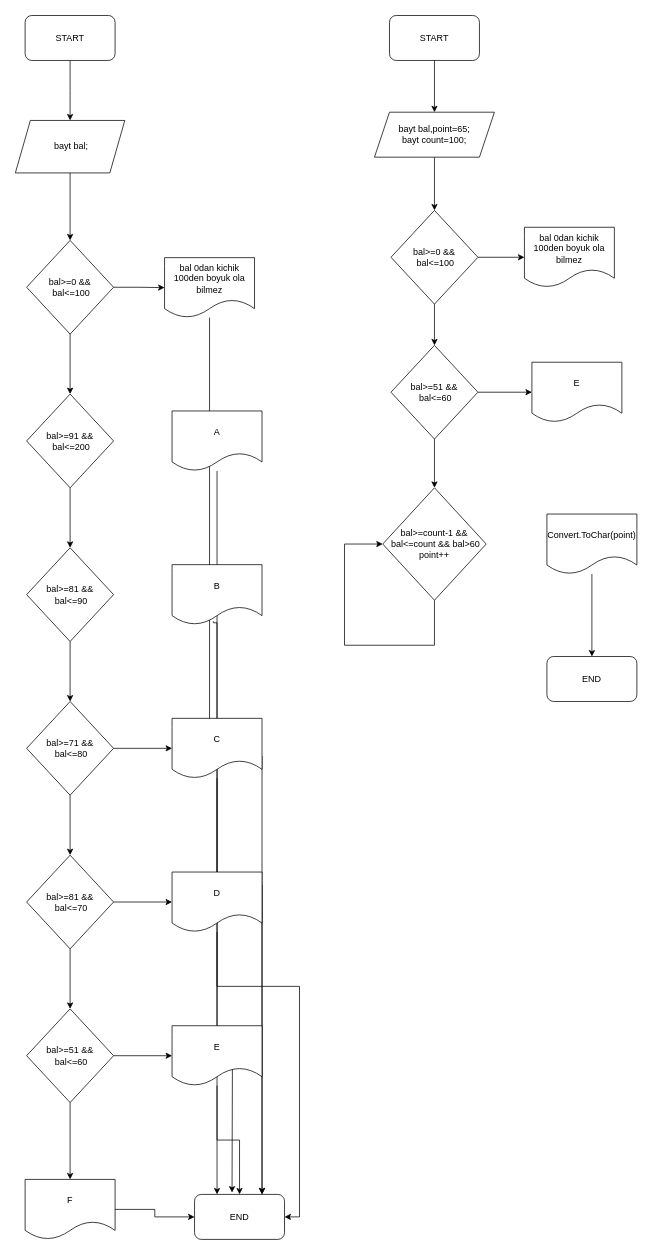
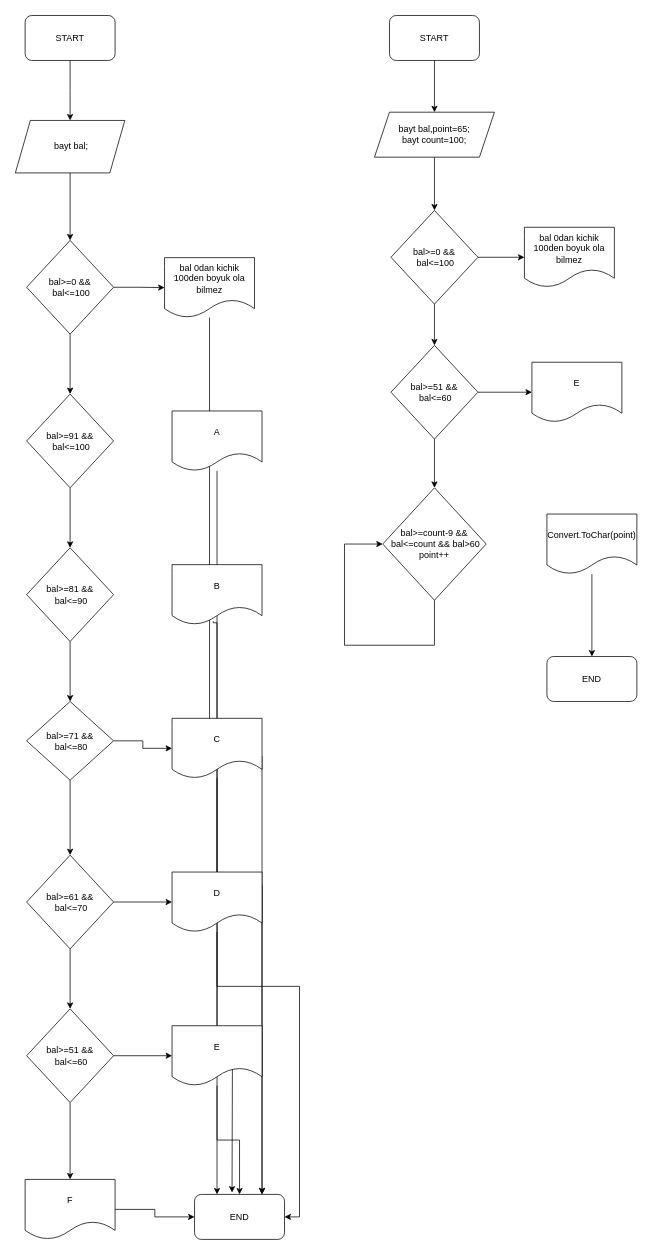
(70, 441) -> (70, 441)
(435, 544) -> (435, 544)
(70, 749) -> (70, 741)
(70, 903) -> (70, 903)
